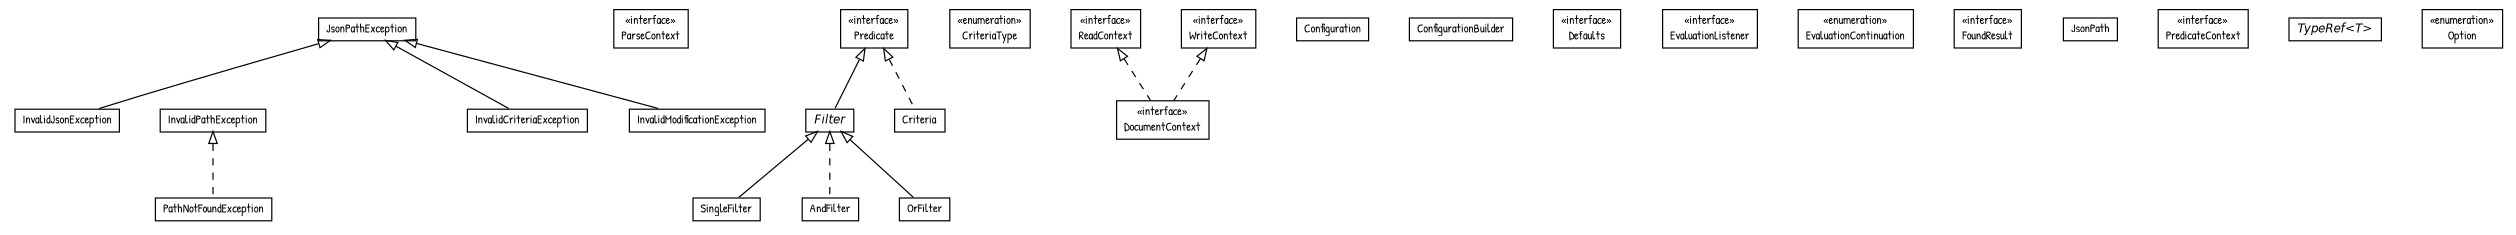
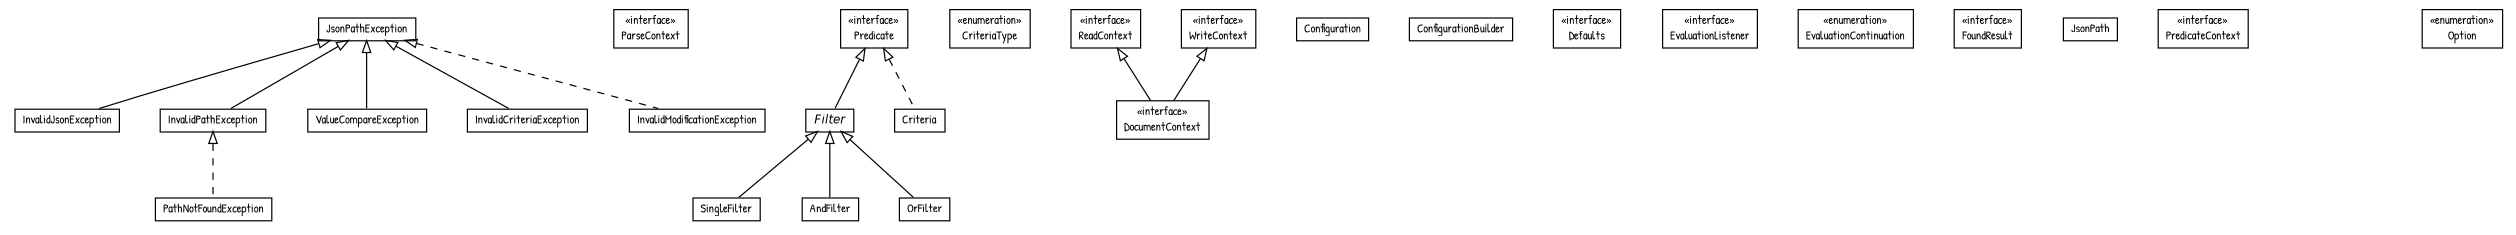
(2335, 29) -> none
(537, 76) -> (537, 76)
none -> (284, 78)
(1137, 80) -> (1137, 80)
(1187, 80) -> (1187, 80)
none -> (367, 120)
(830, 171) -> (830, 171)
